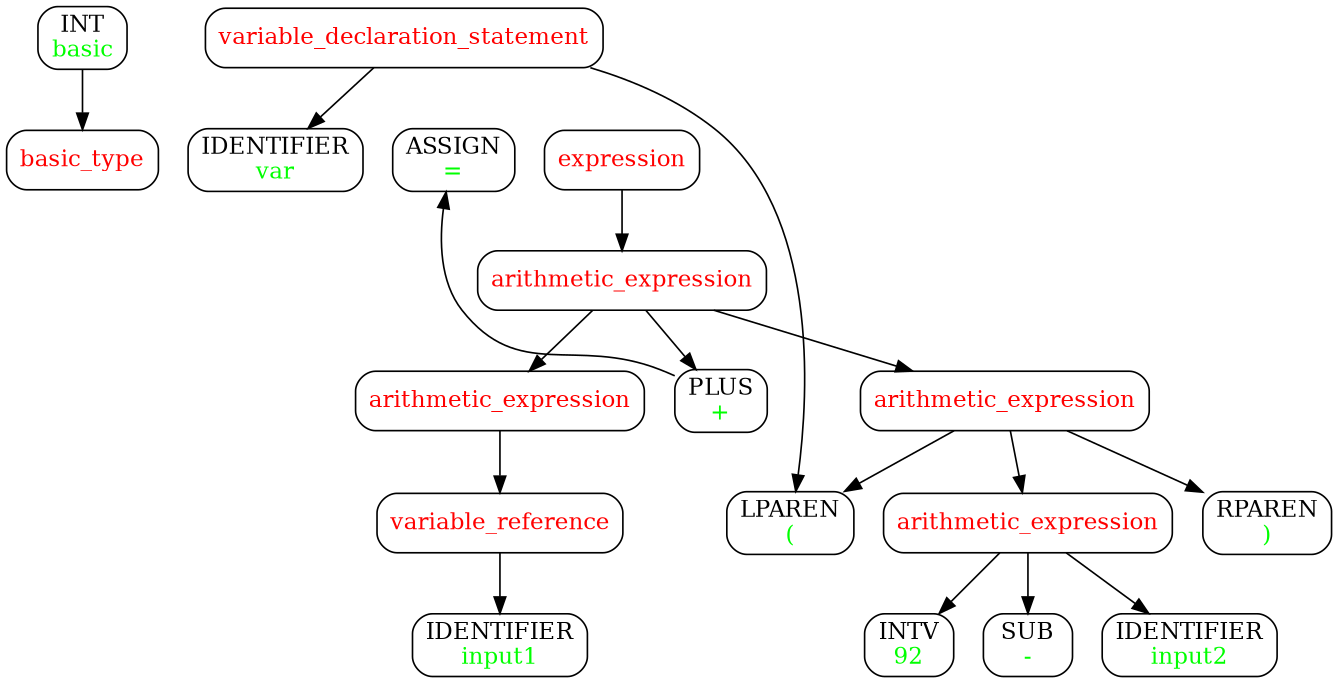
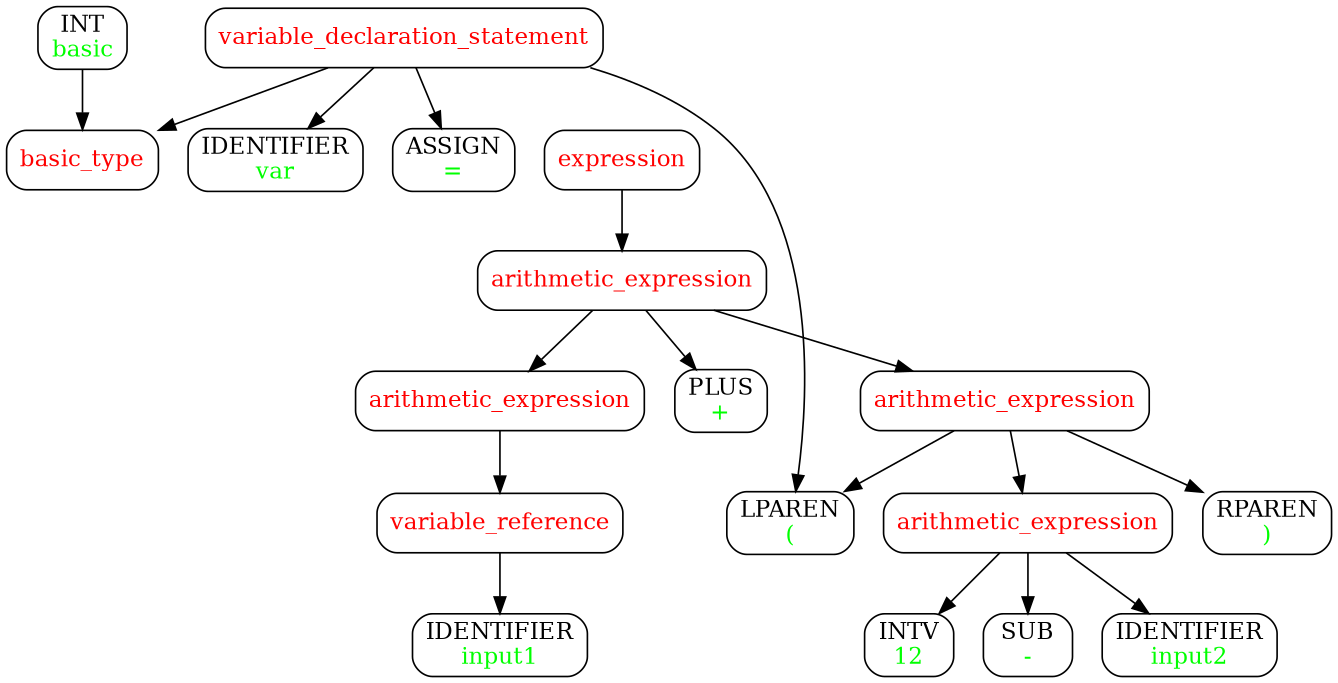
none -> (251, 96)
(511, 347) -> (425, 90)
(909, 657) -> (909, 657)
